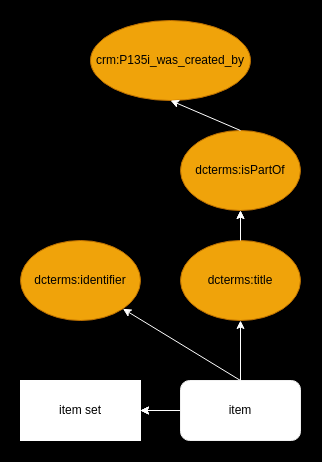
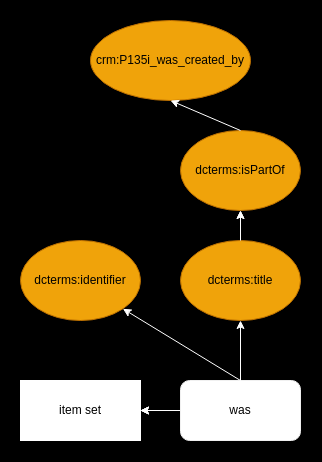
(241, 411) -> (241, 411)
